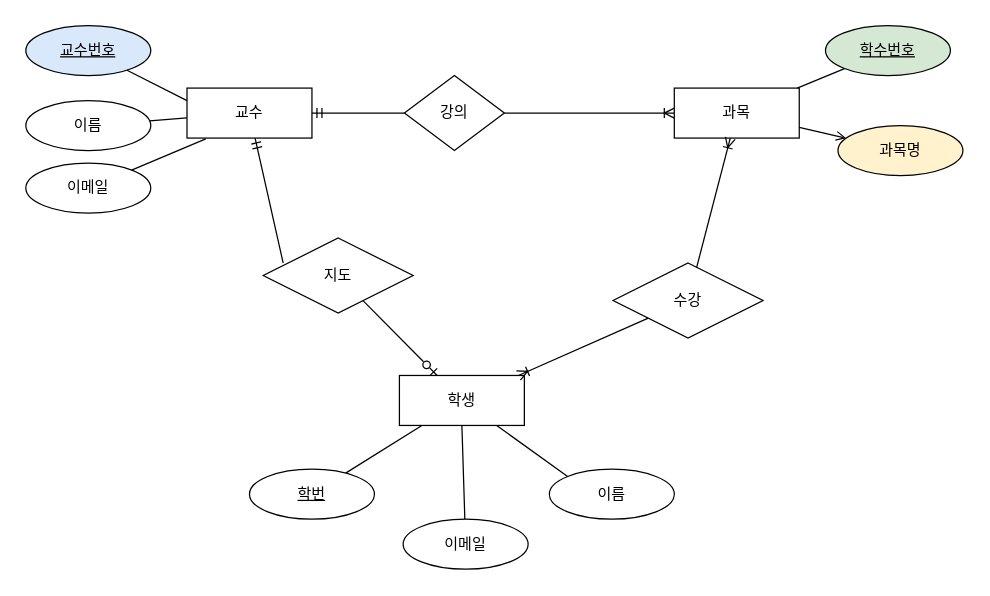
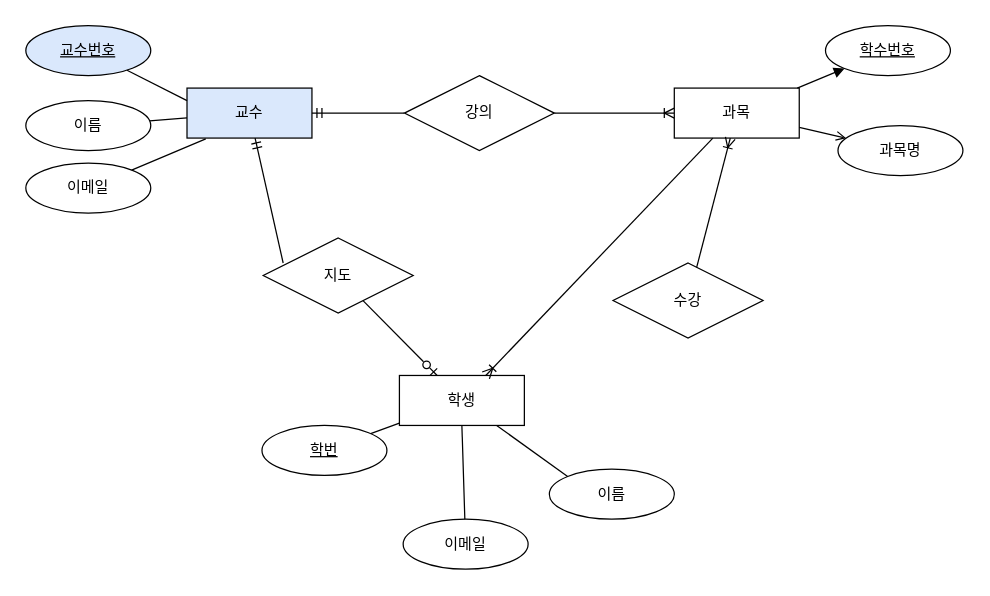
(888, 51) -> (888, 51)
(838, 71) -> (833, 73)
(249, 113) -> (249, 113)
(454, 113) -> (479, 113)
(901, 151) -> (901, 151)
(583, 347) -> (599, 257)
(312, 494) -> (324, 451)
